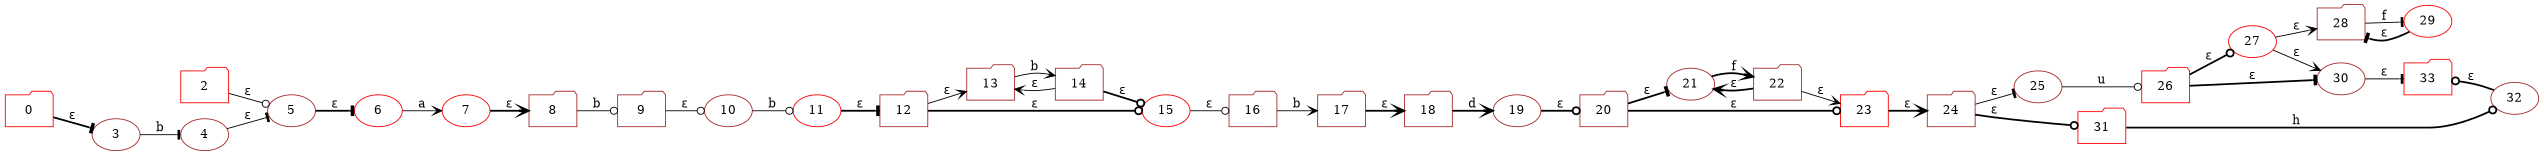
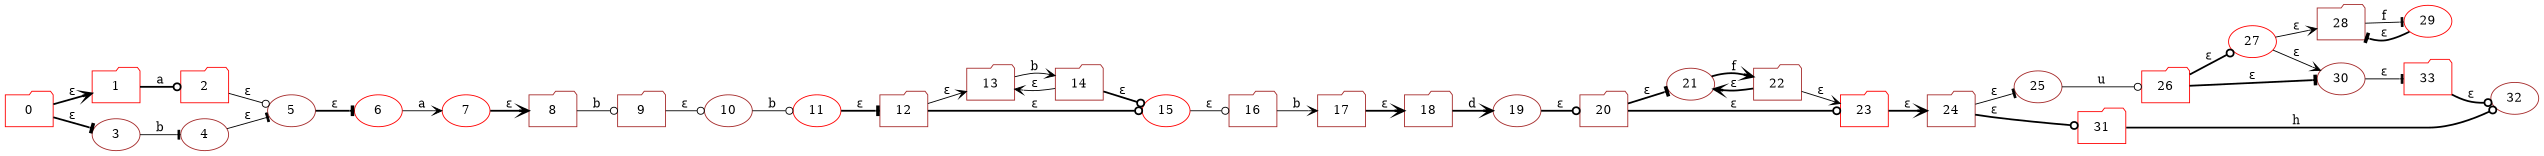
(2477, 85) -> (2467, 101)
none -> (116, 87)
